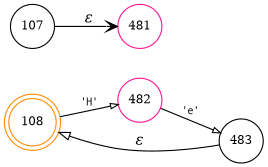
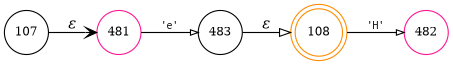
(187, 119) -> (166, 32)
